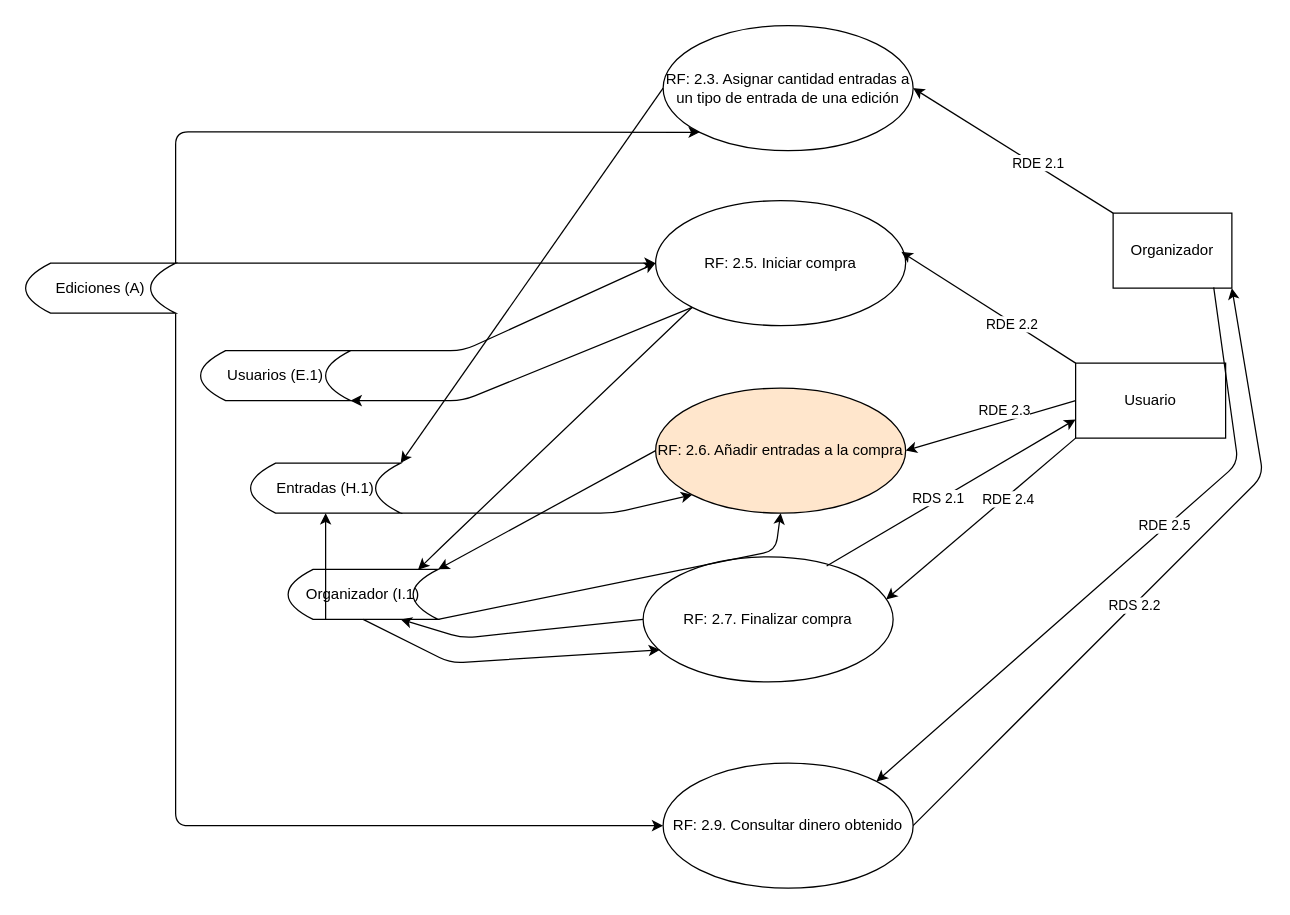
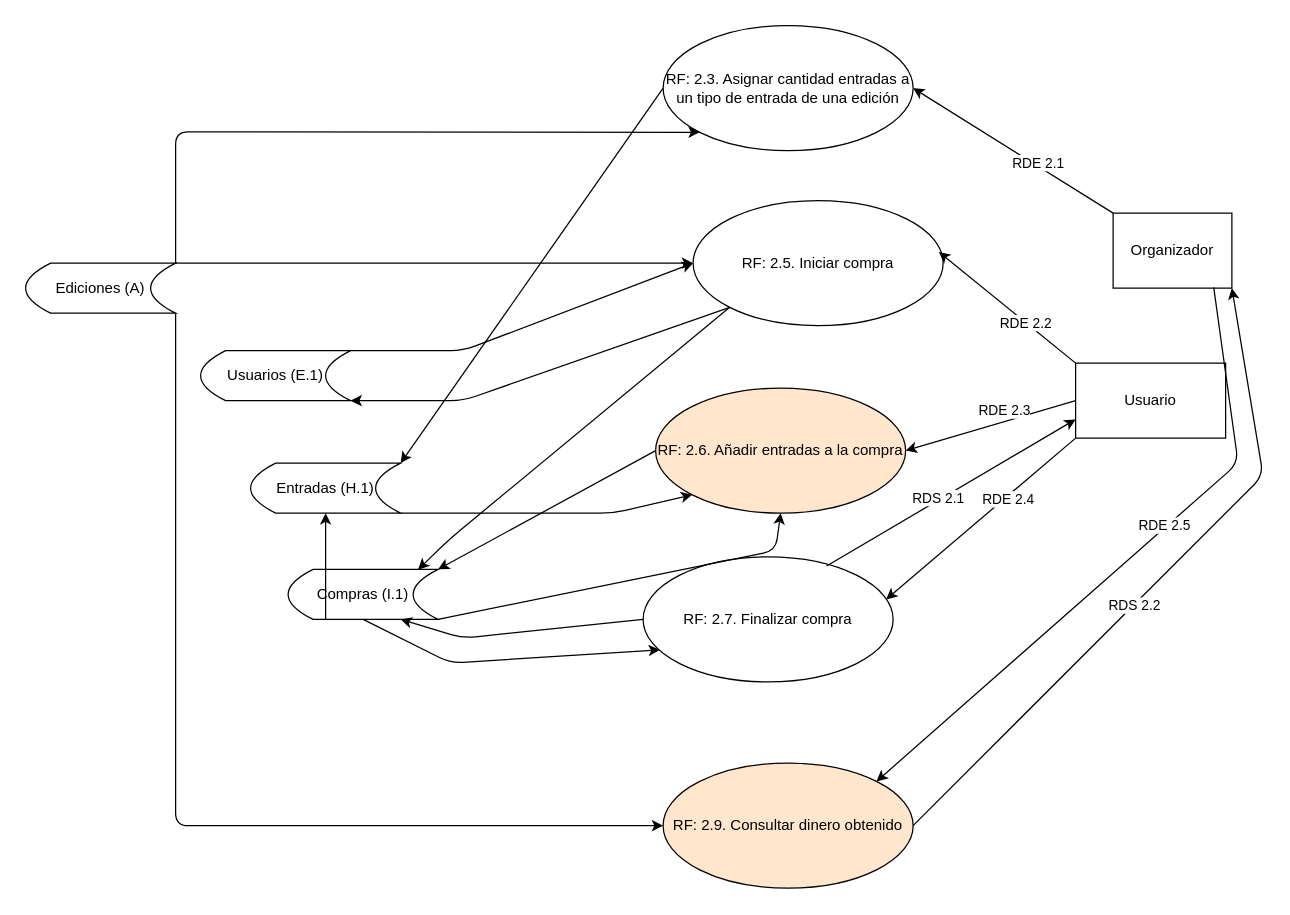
(781, 263) -> (818, 263)
(363, 594) -> (363, 594)
(788, 826) -> (788, 826)
